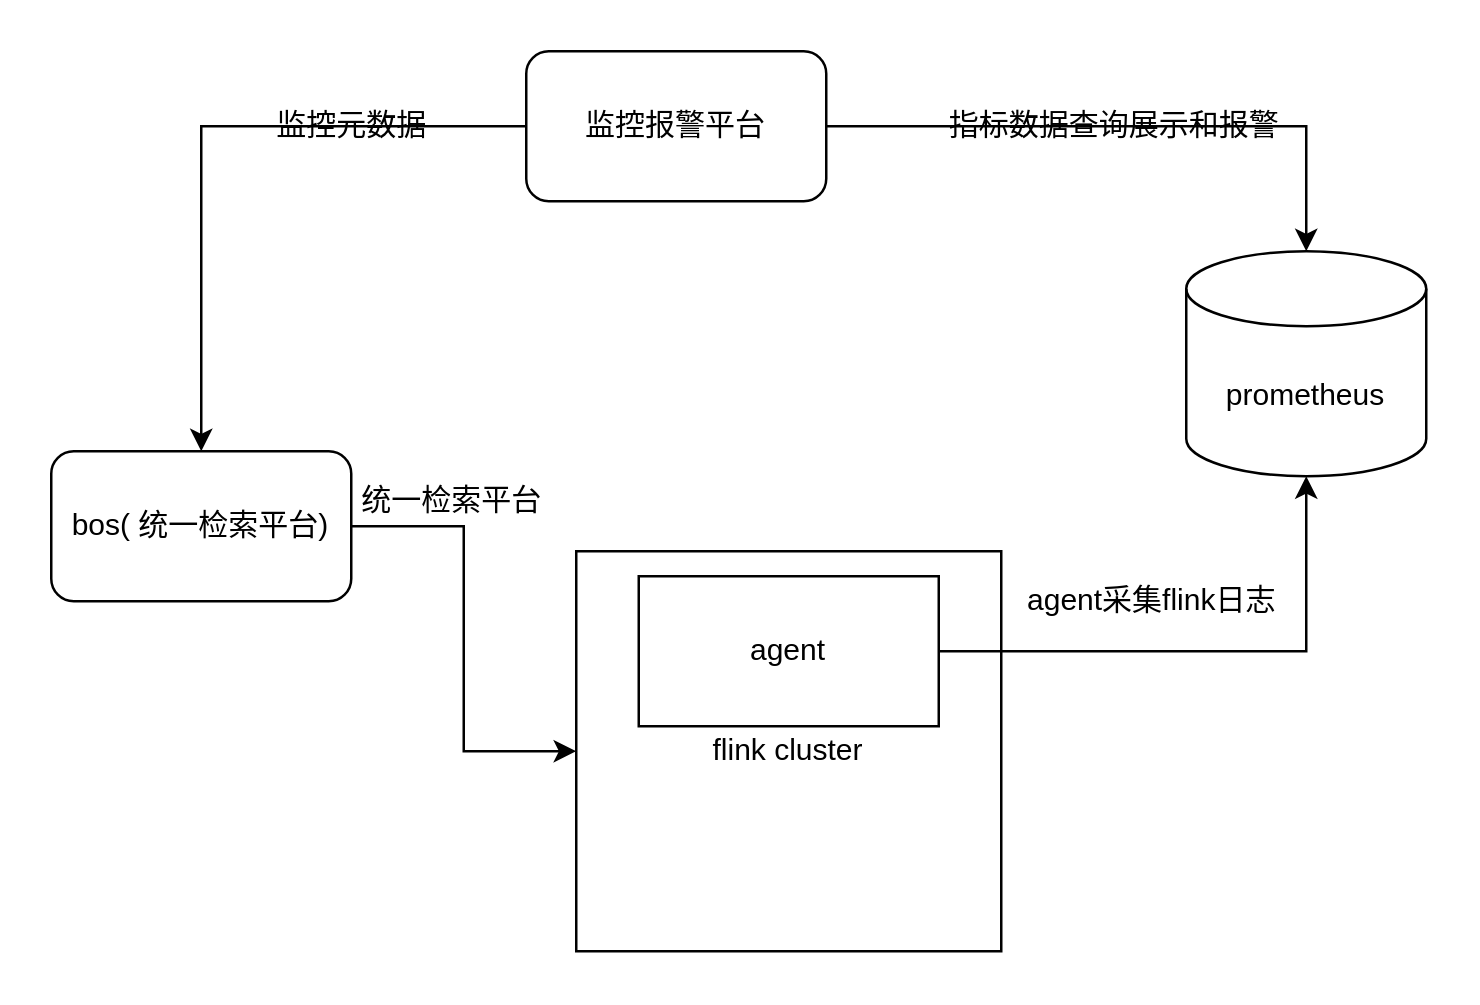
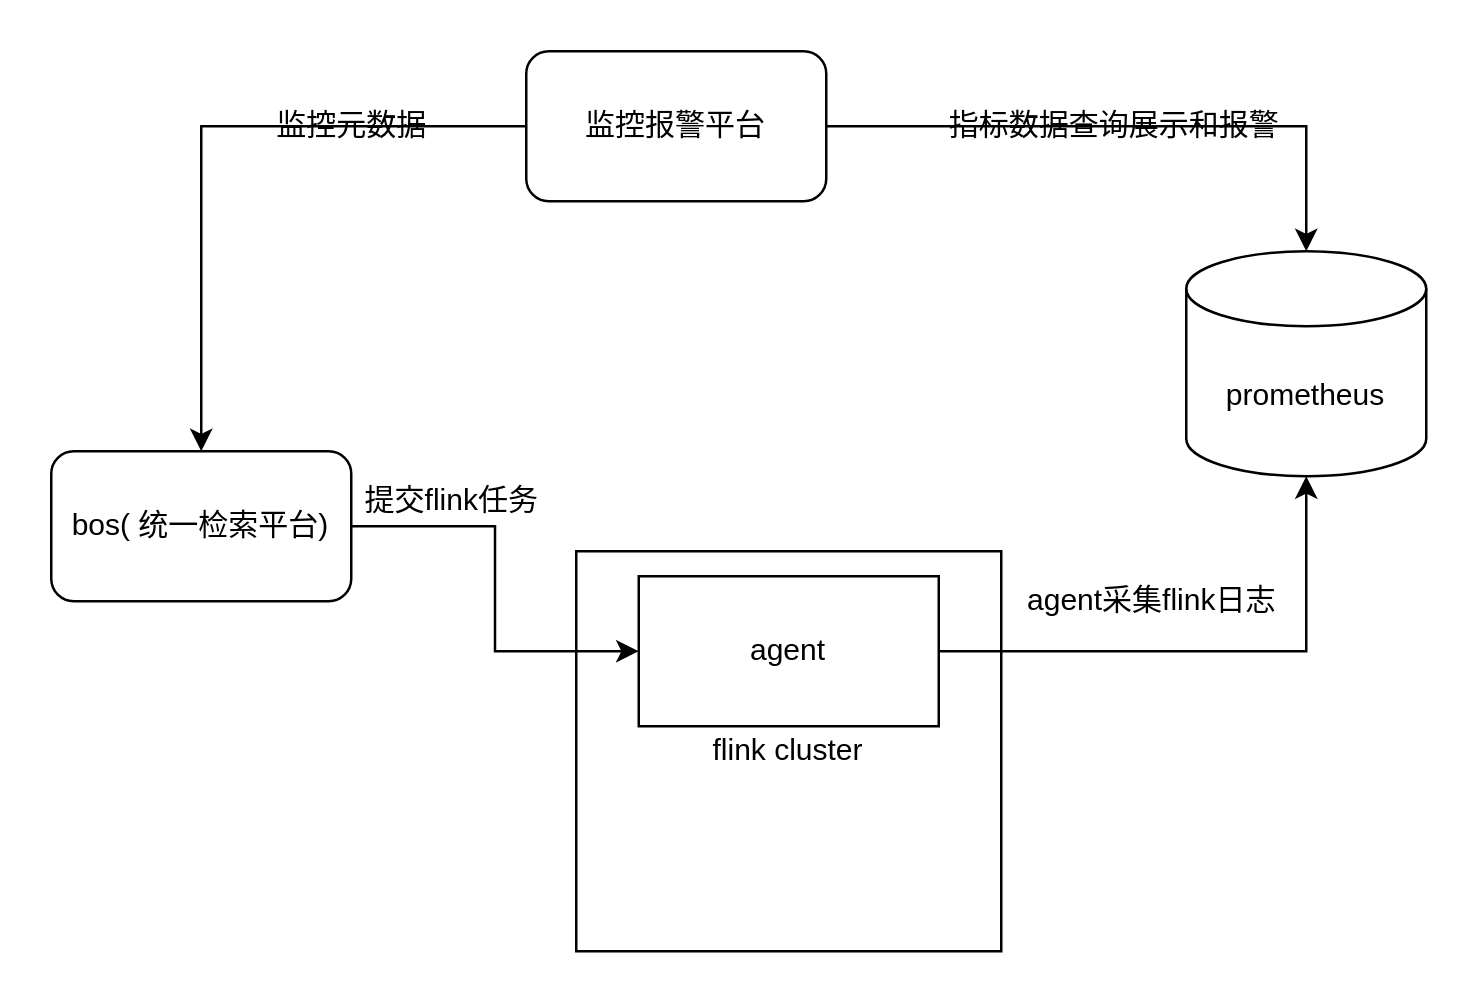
(453, 501) -> (453, 501)
(464, 684) -> (495, 634)
